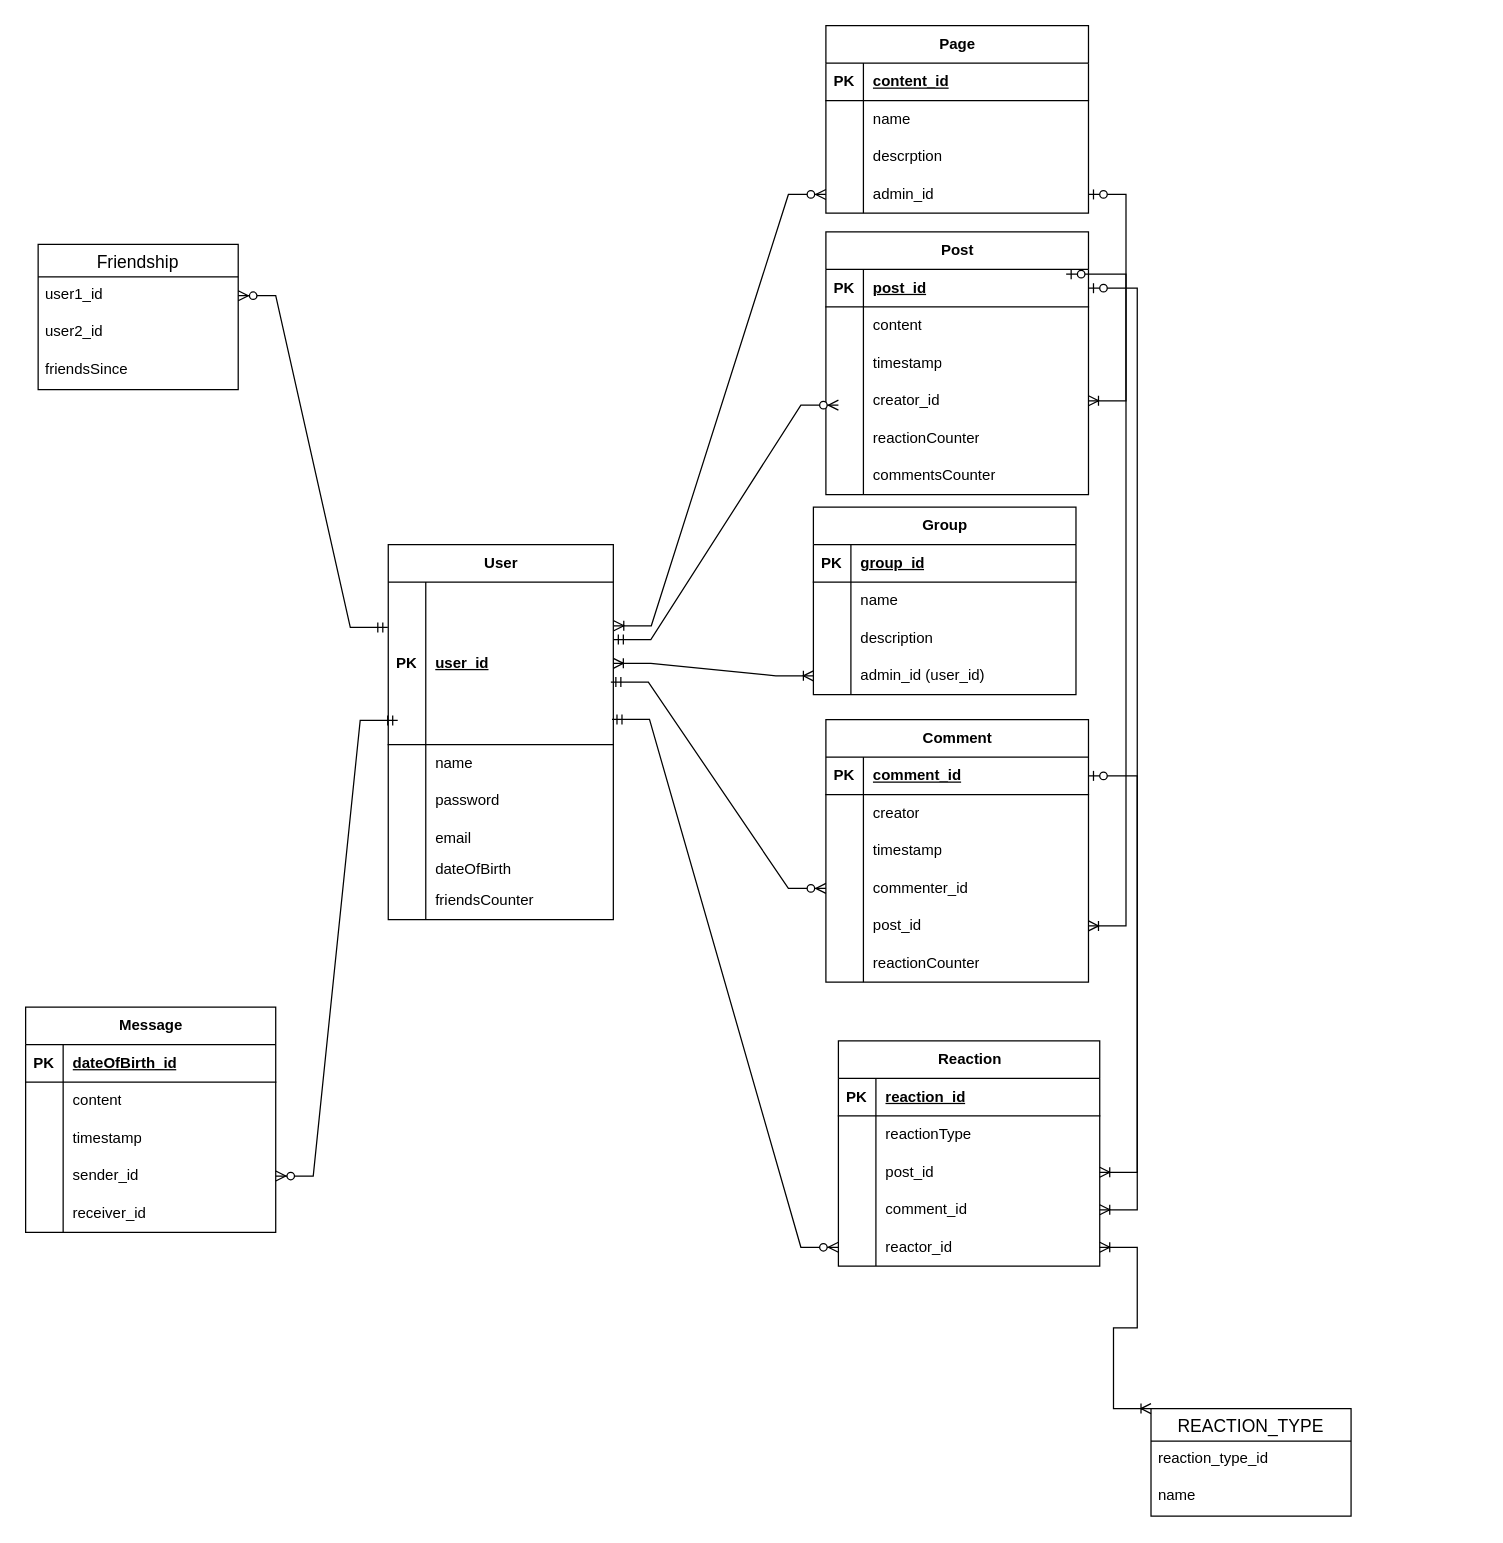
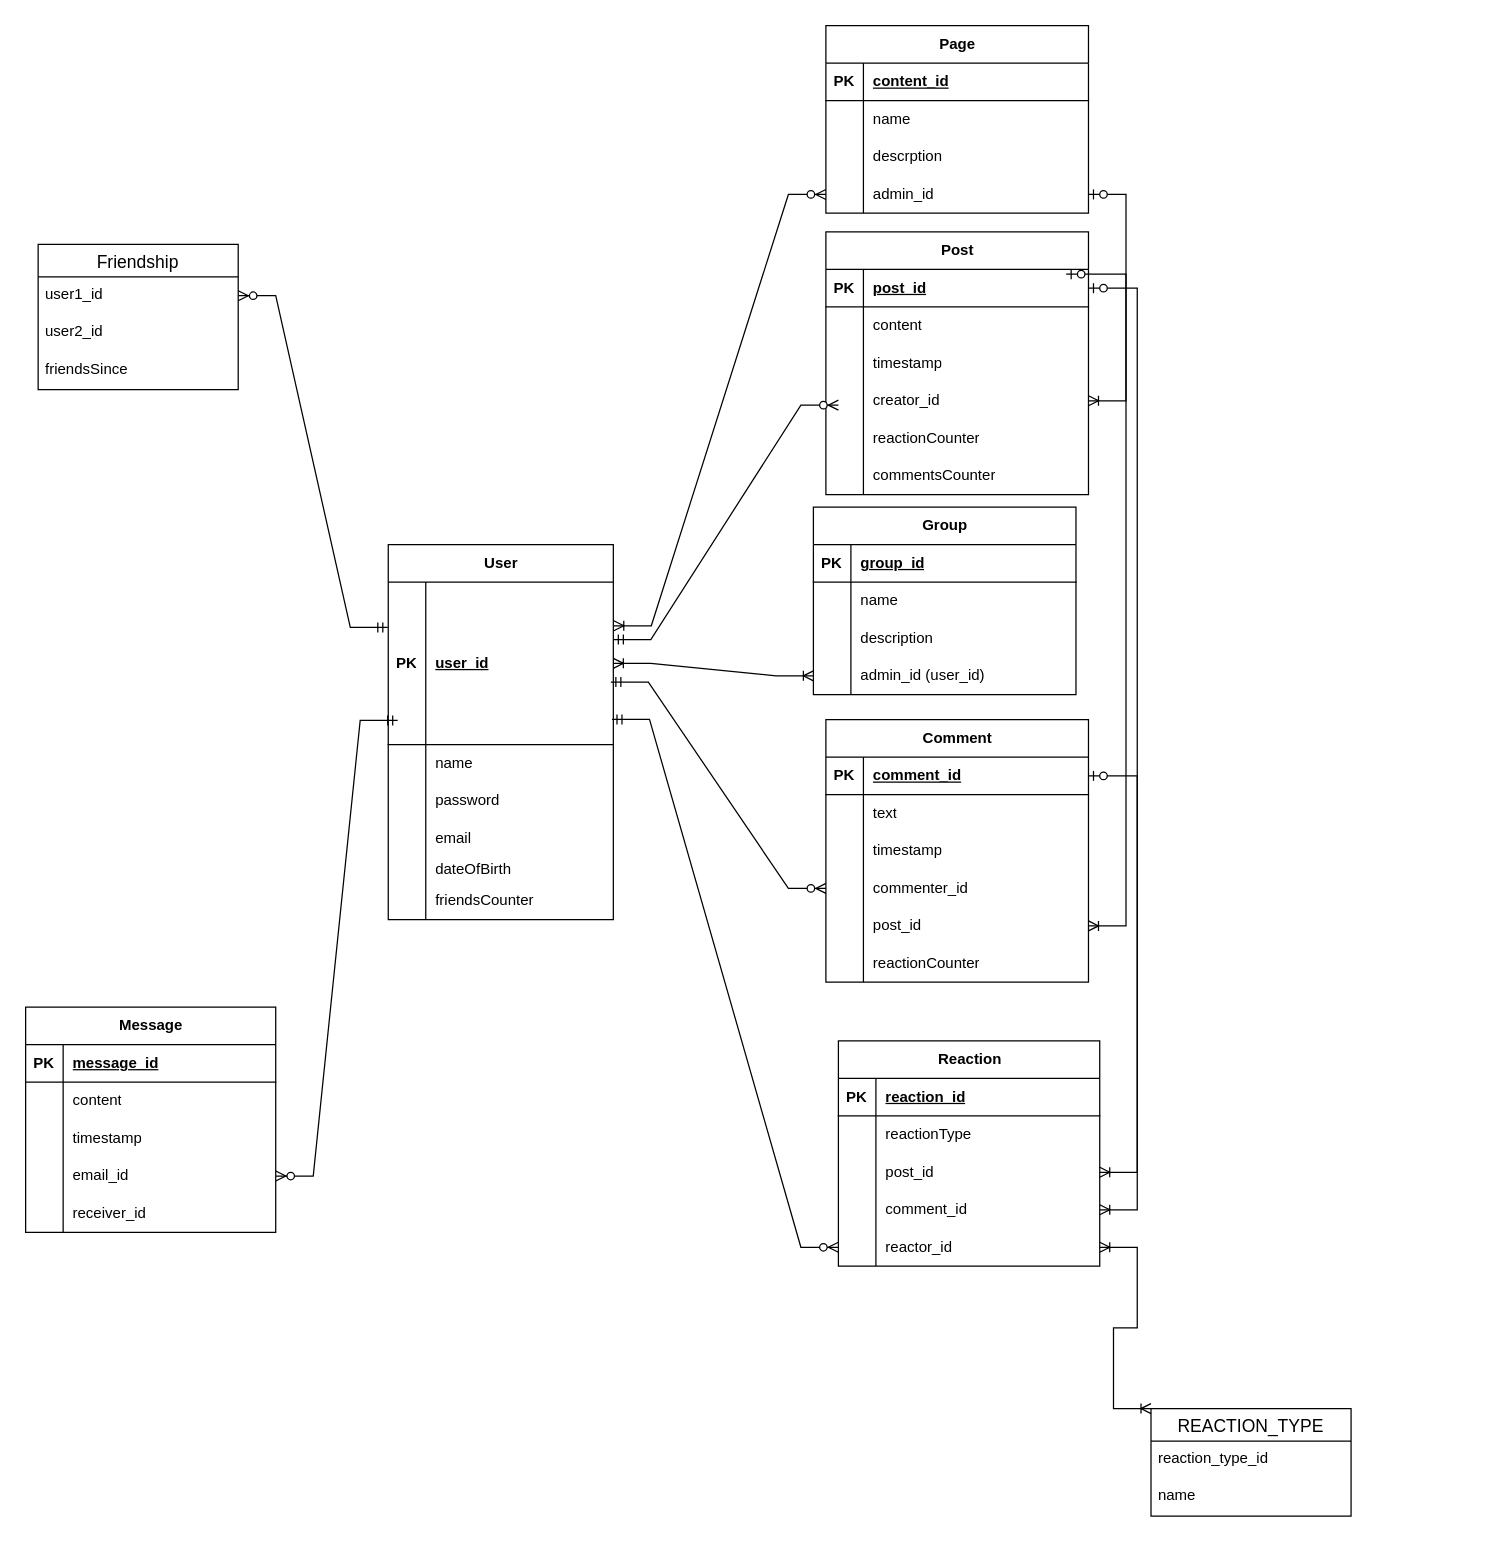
(903, 813) -> (890, 813)
(128, 1063) -> (113, 1063)
(109, 1176) -> (101, 1176)
